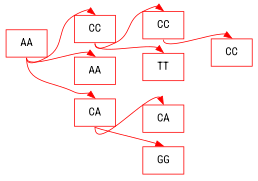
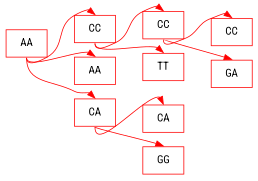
none -> (232, 74)
